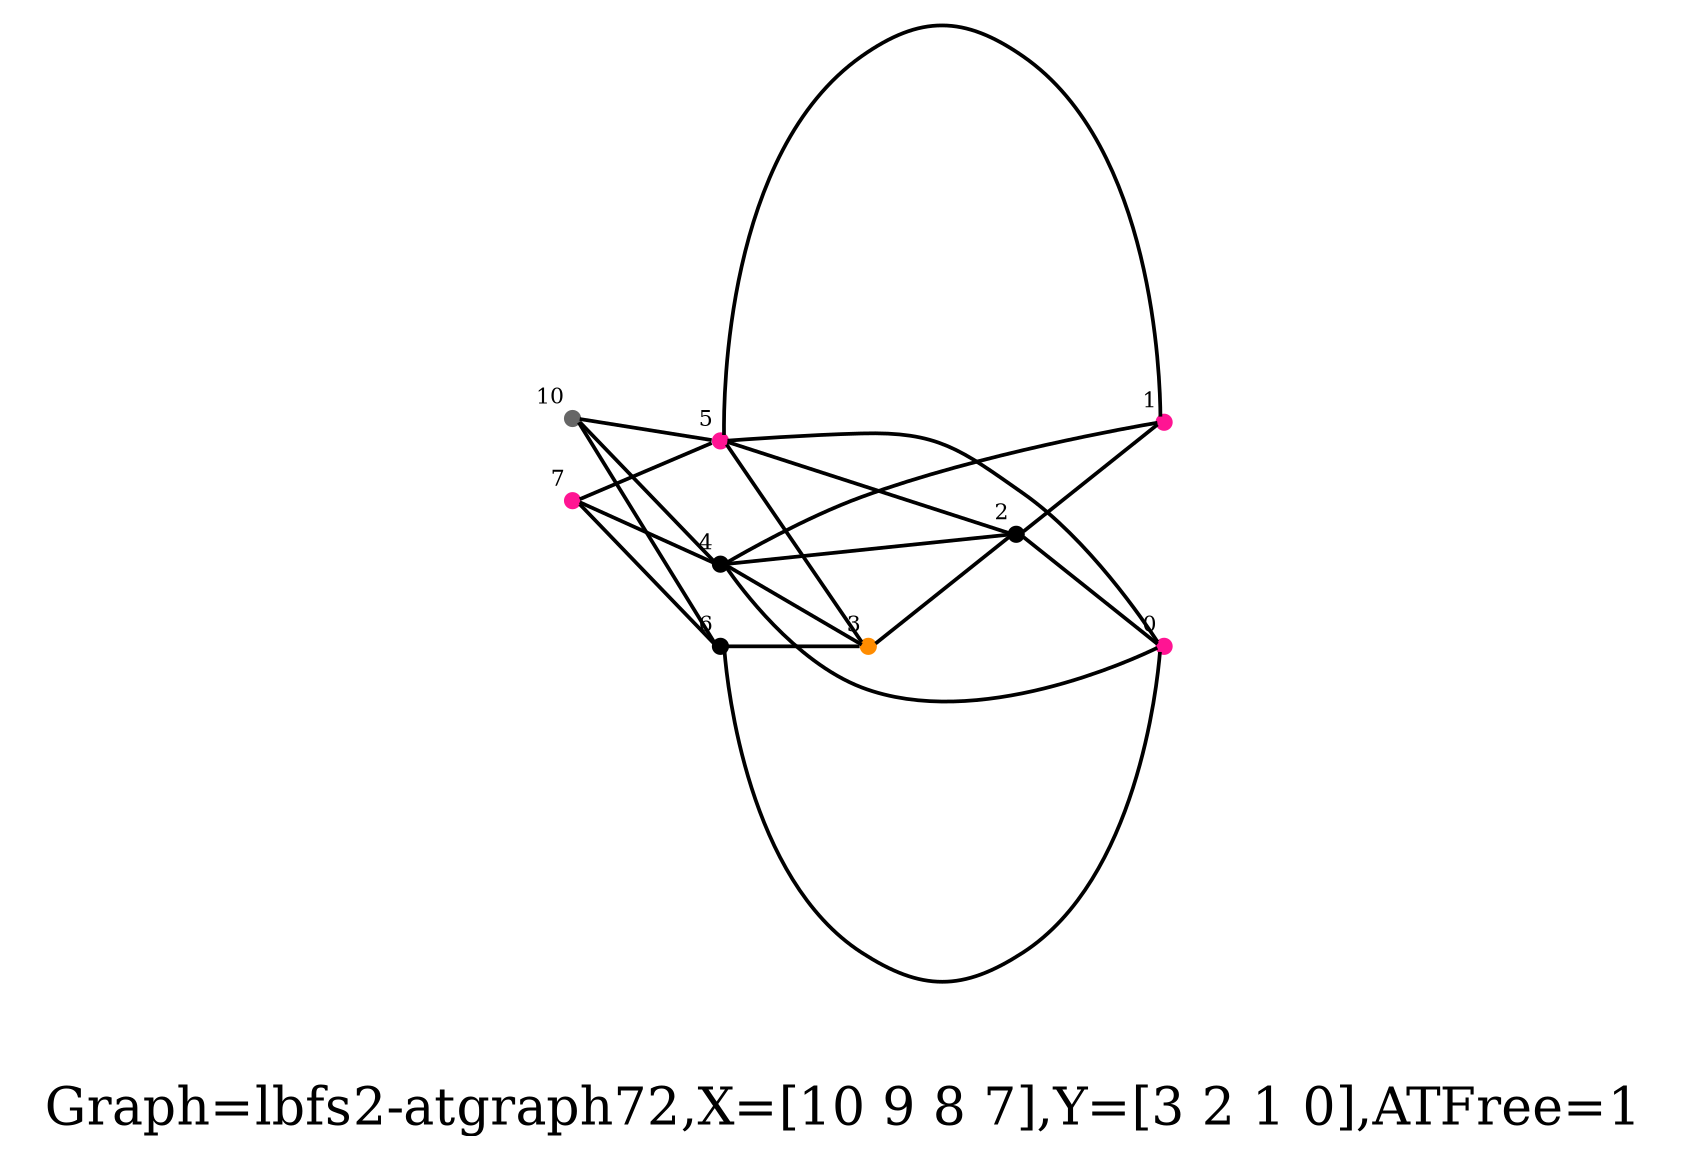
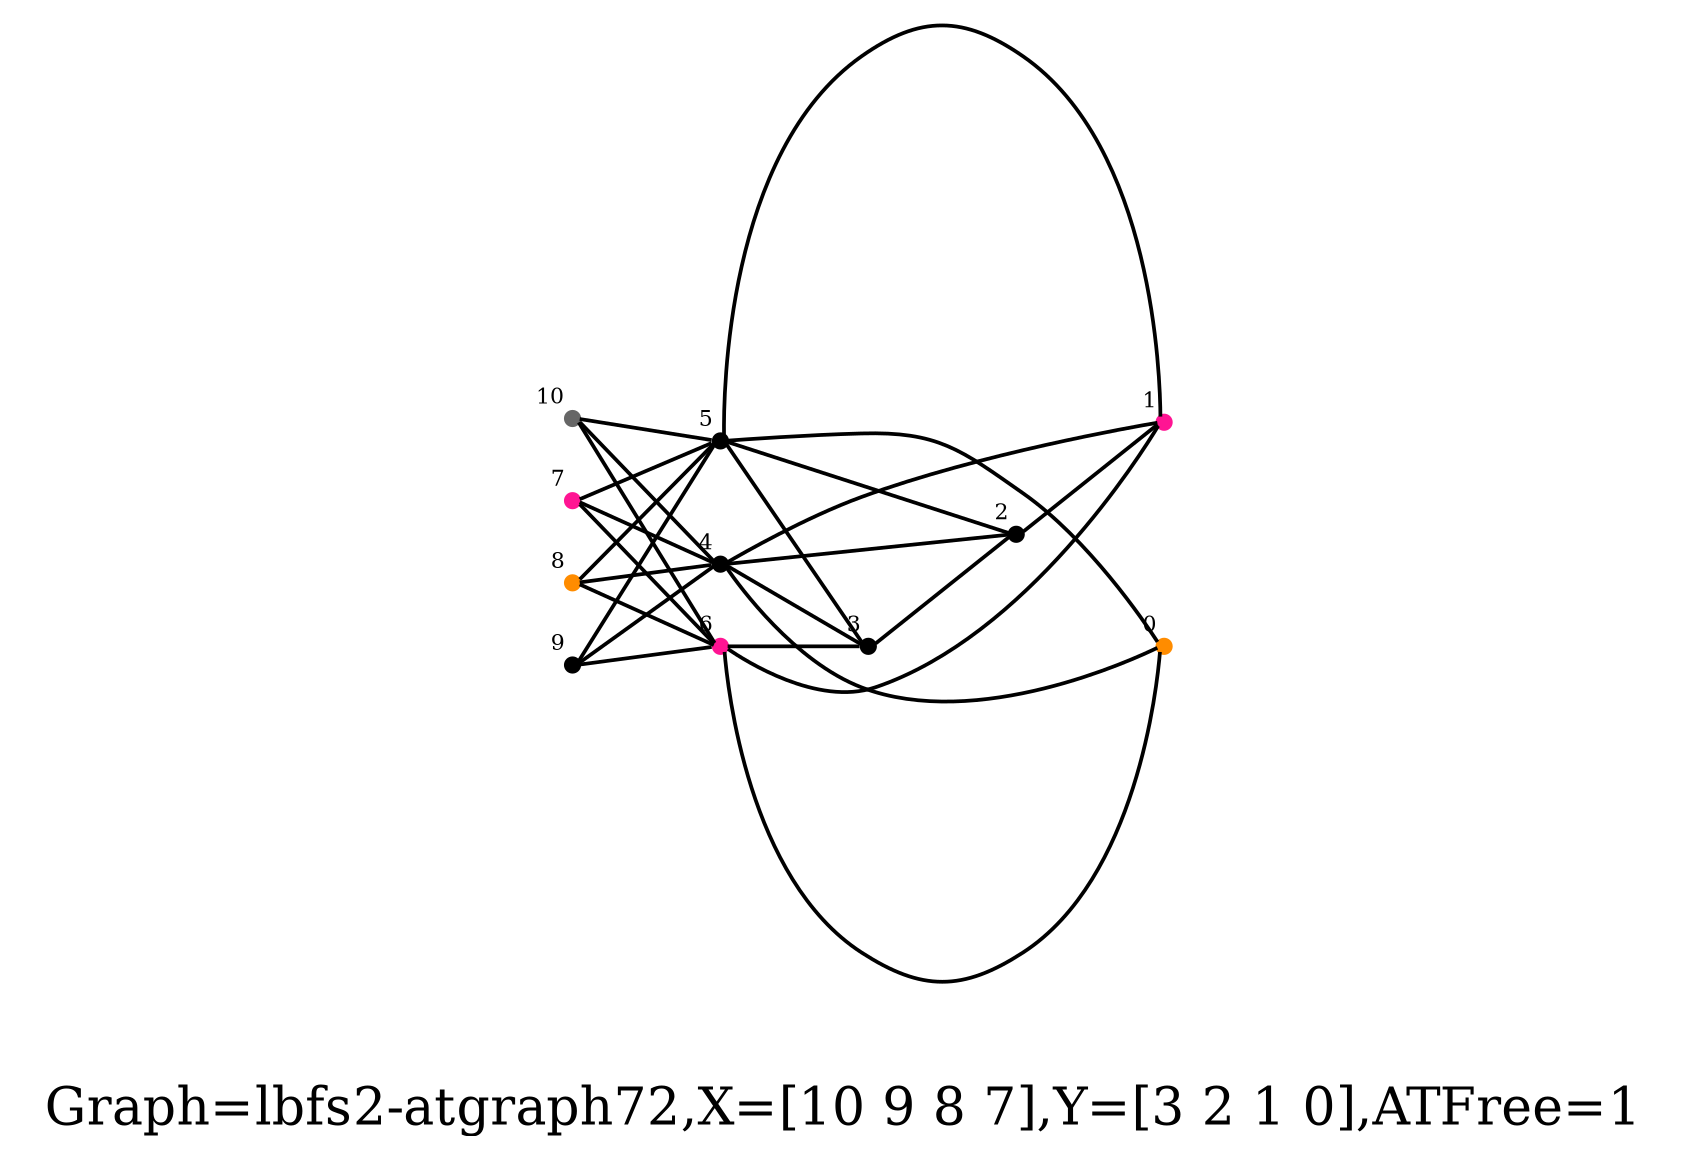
(720, 441) -> (720, 441)
none -> (573, 583)
(1090, 591) -> none
none -> (978, 631)
(720, 646) -> (720, 646)
(868, 646) -> (868, 646)
(1164, 646) -> (1164, 646)
none -> (573, 665)
